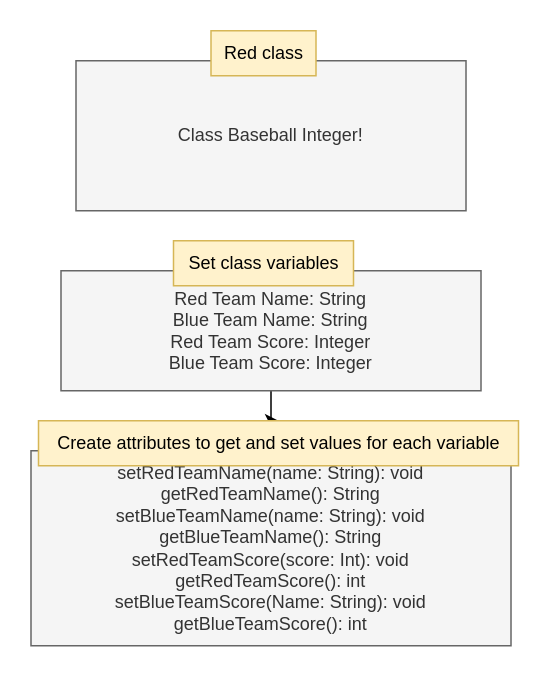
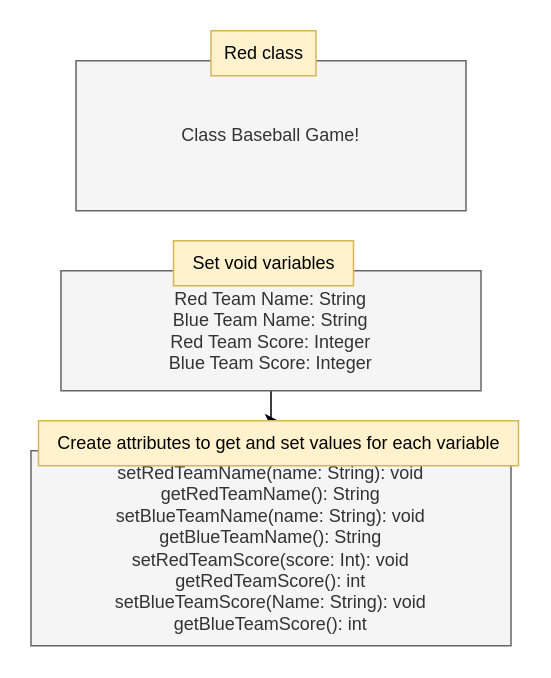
(271, 136) -> (271, 136)
(264, 263) -> (264, 263)
